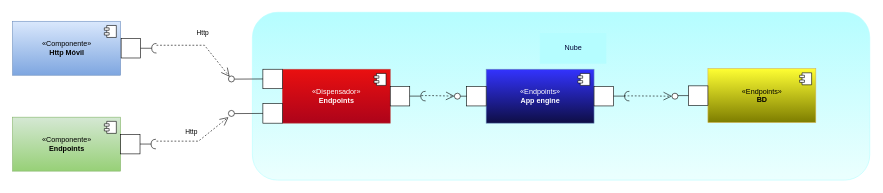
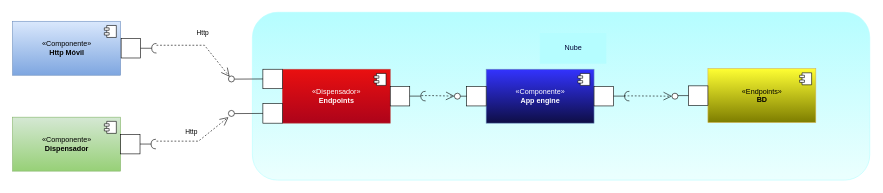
(541, 96) -> (541, 96)
(67, 144) -> (67, 144)
